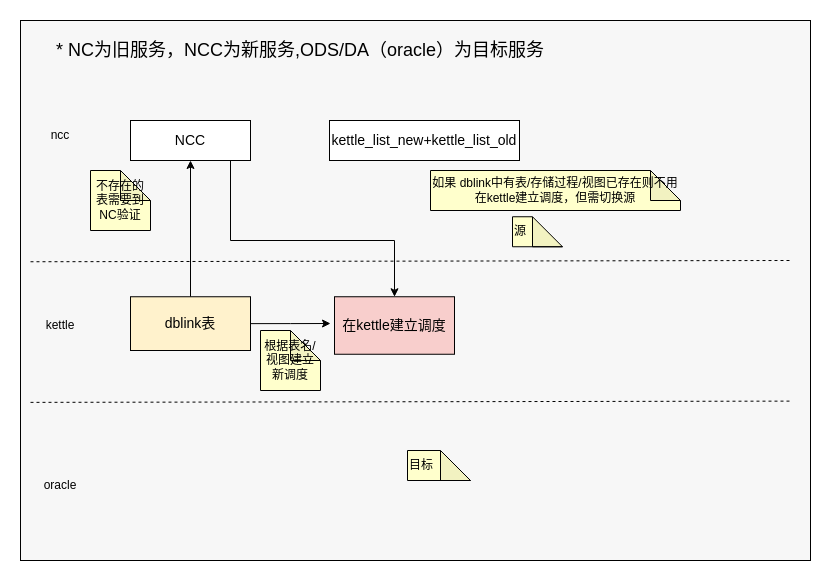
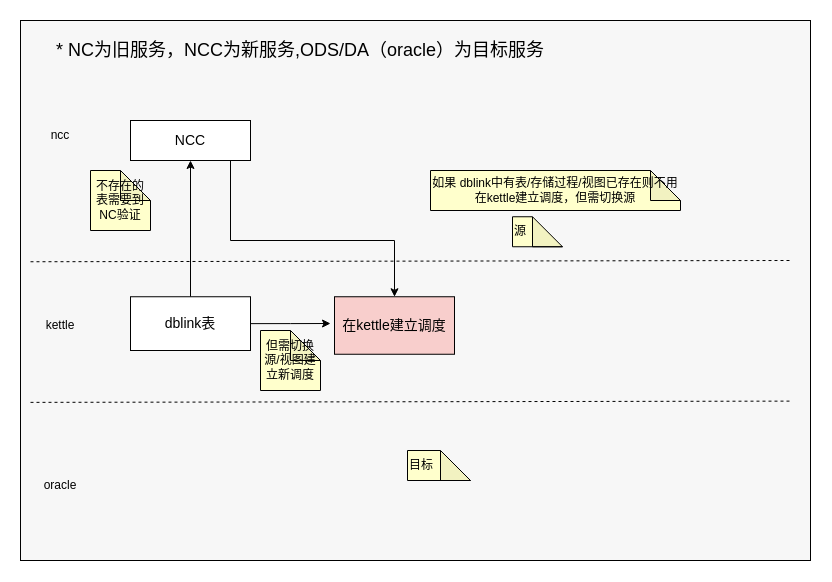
(425, 141) -> none
(191, 324) -> (191, 324)
(291, 361) -> (291, 361)
